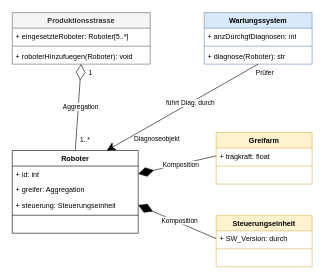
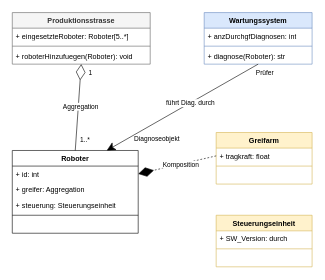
(204, 159) -> (204, 159)
(184, 225) -> none
